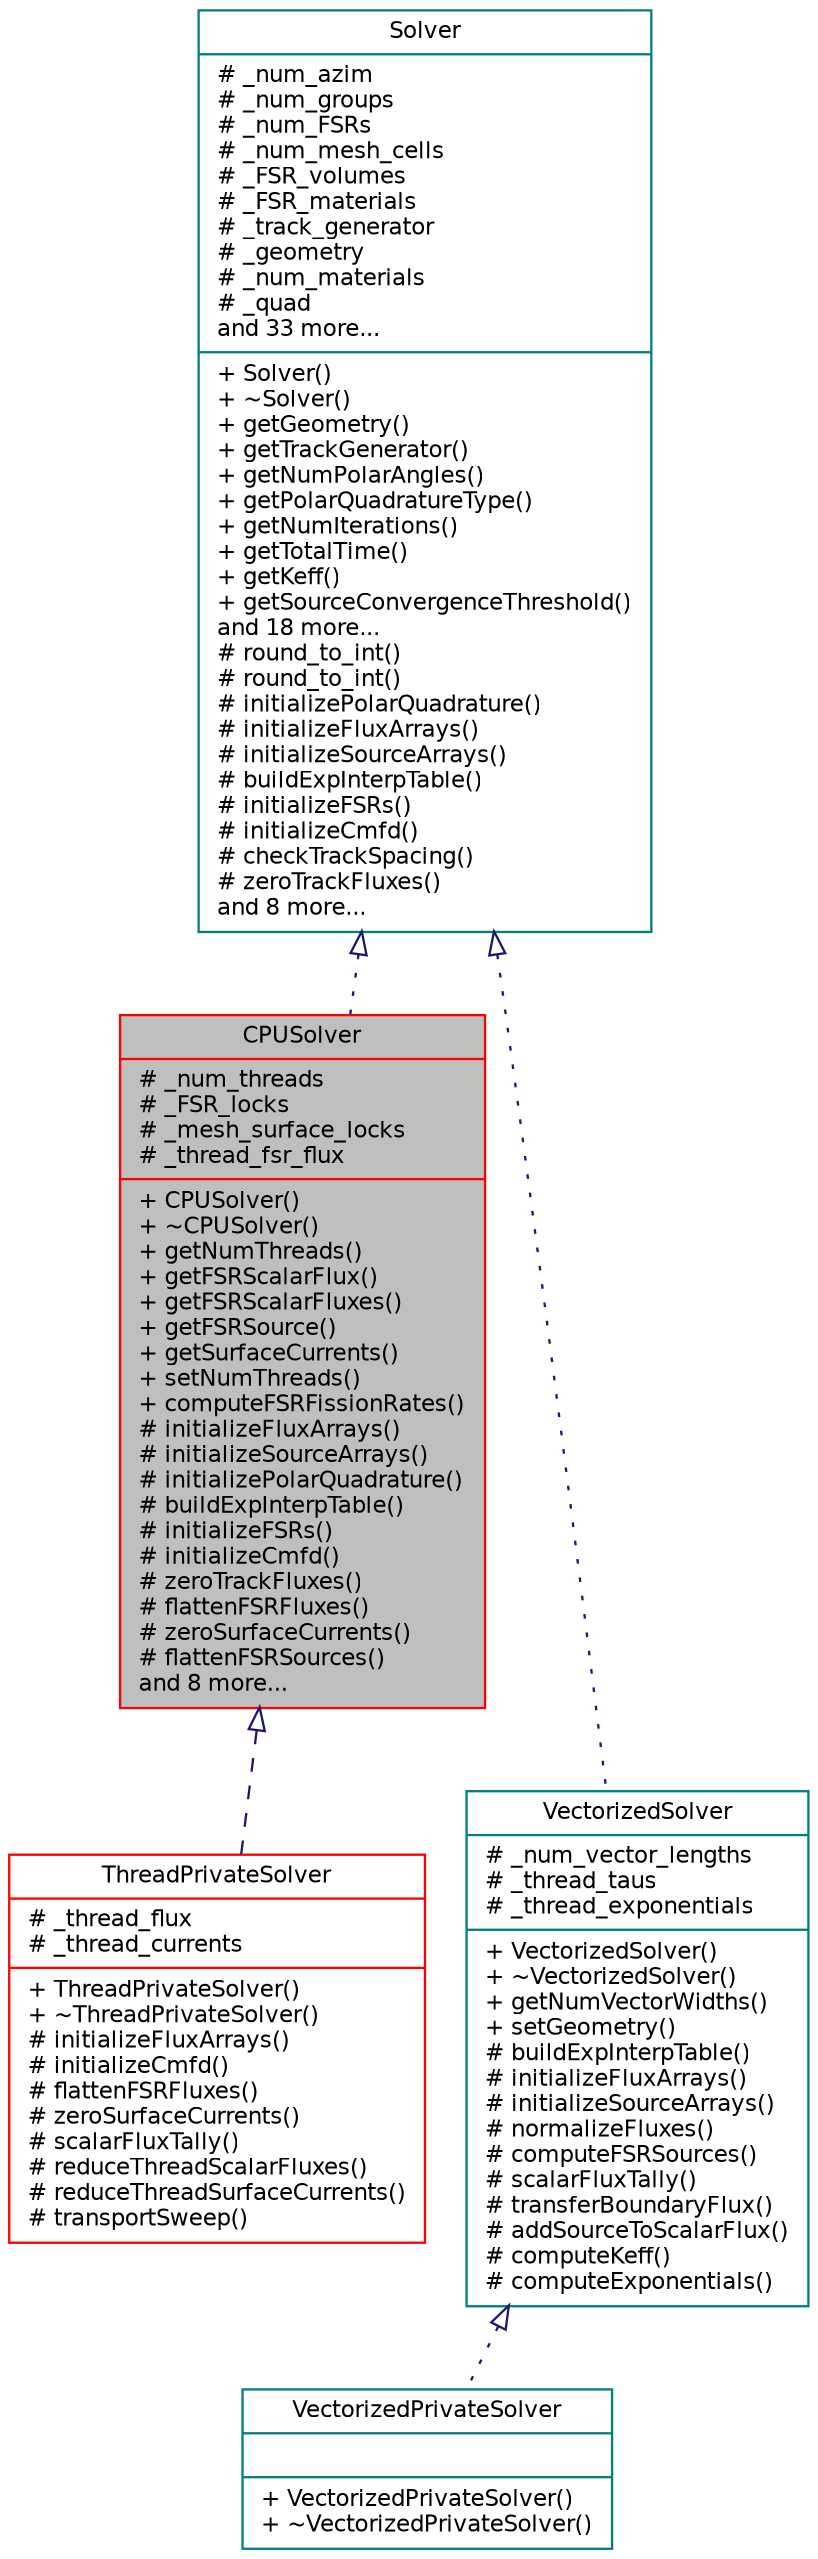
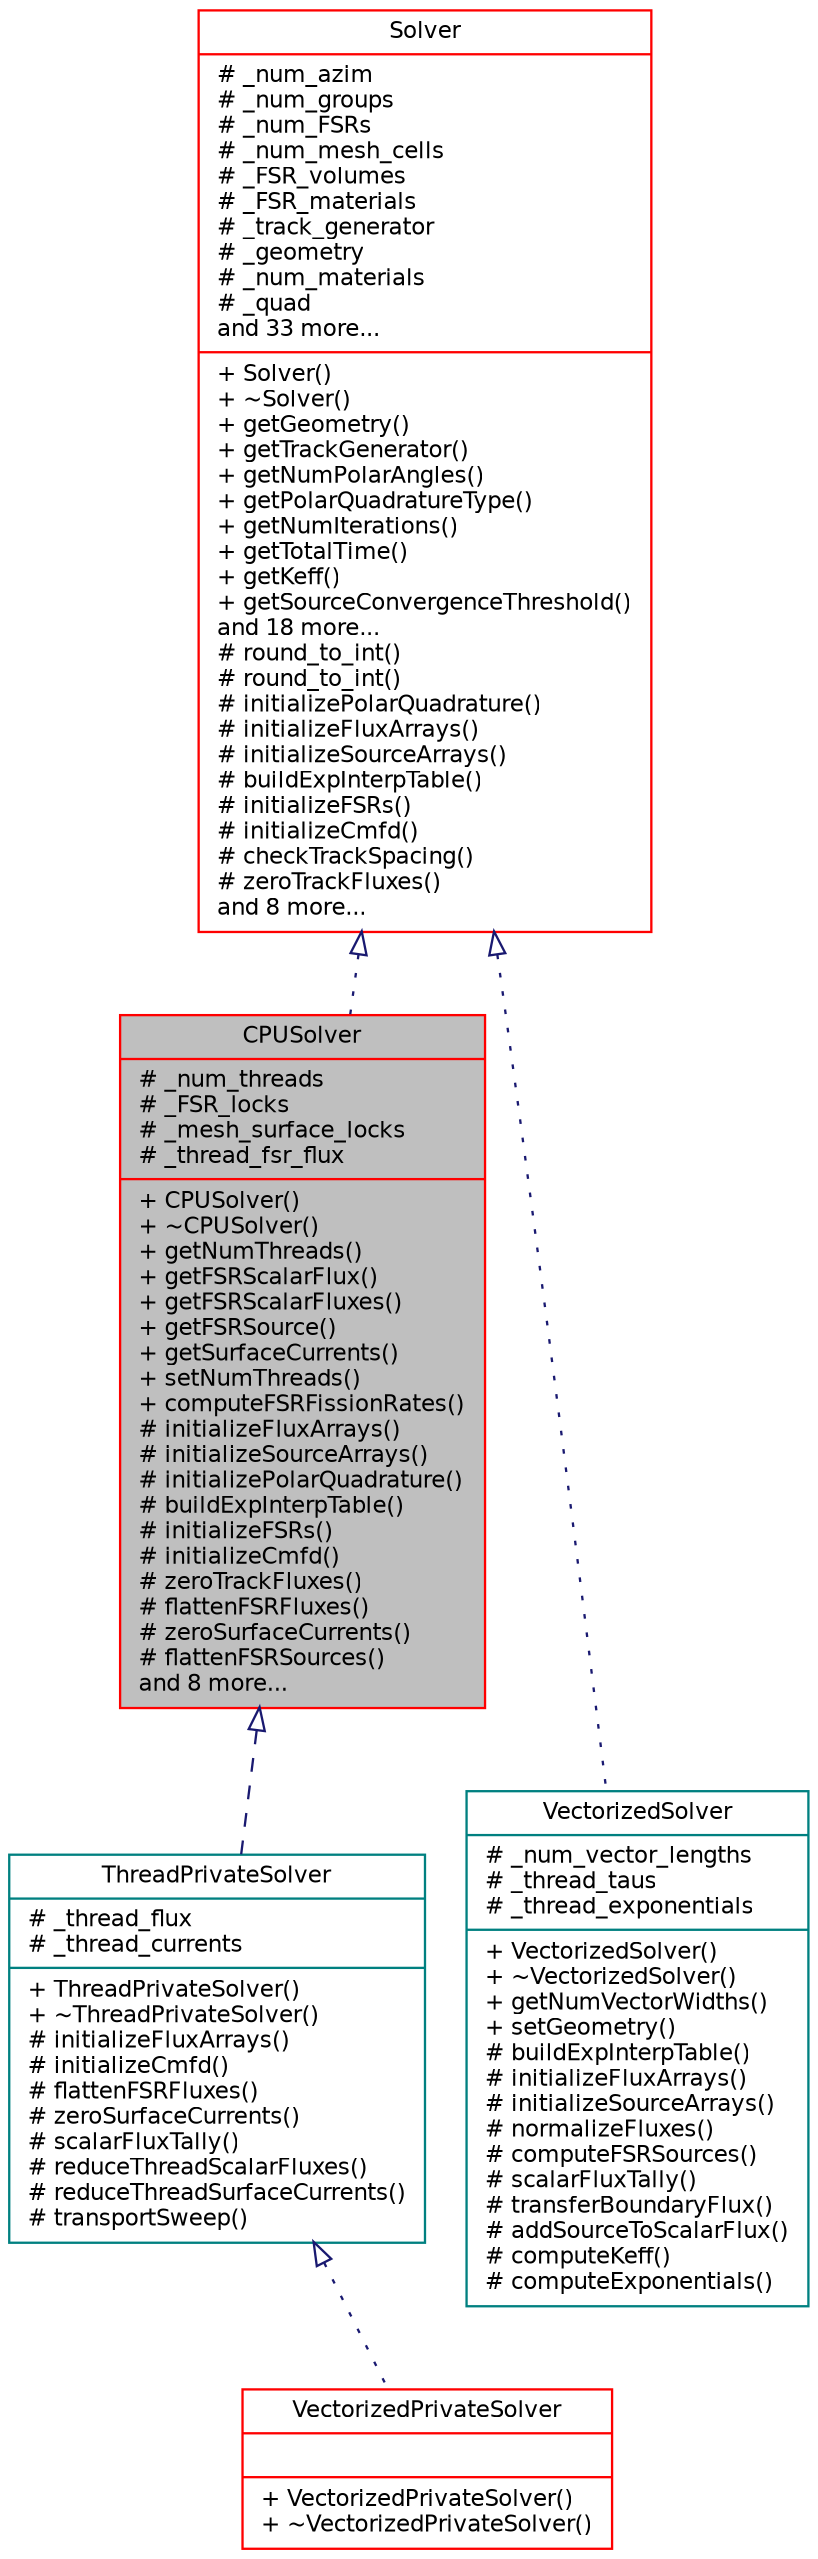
(425, 471) -> (425, 471)
(217, 2049) -> (217, 2049)
(482, 2359) -> (356, 2327)
(427, 2469) -> (427, 2469)
